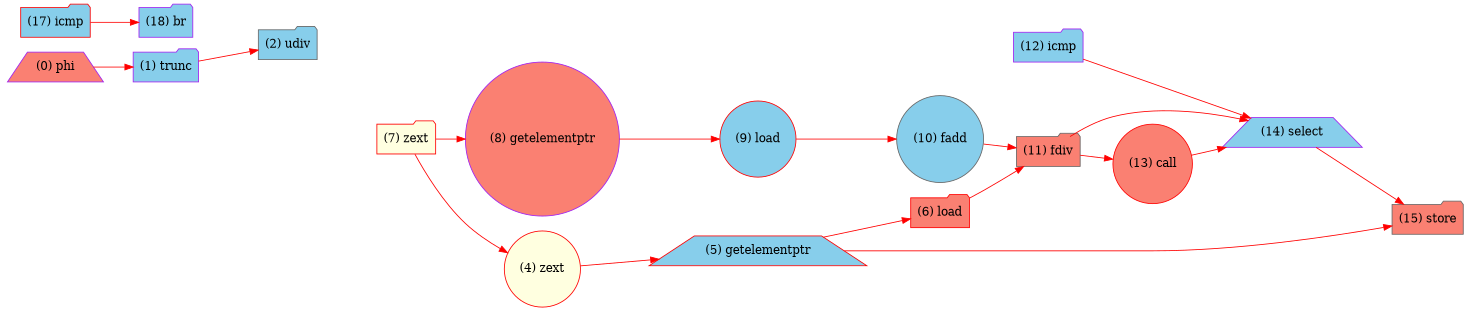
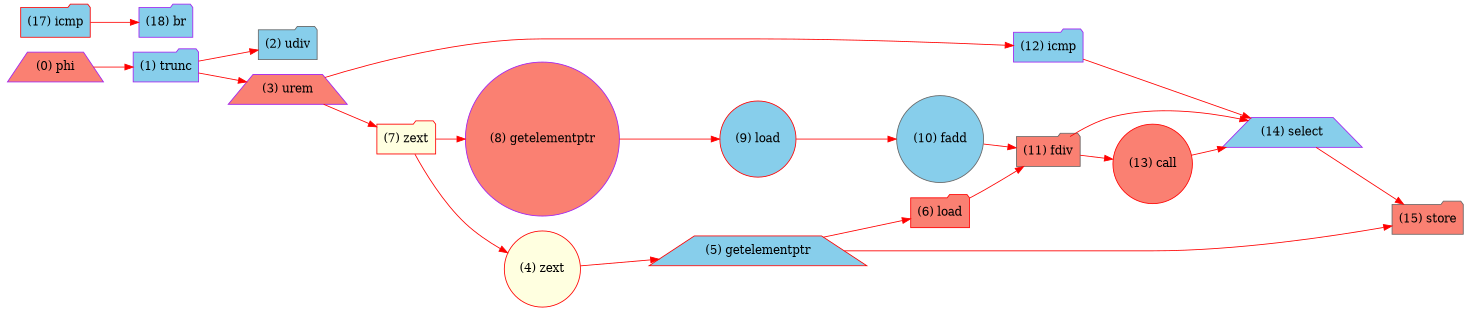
none -> (288, 89)
